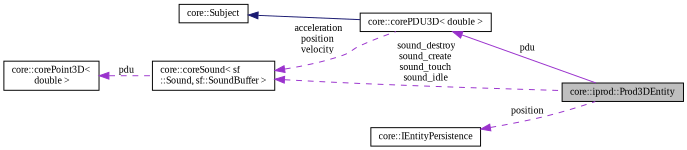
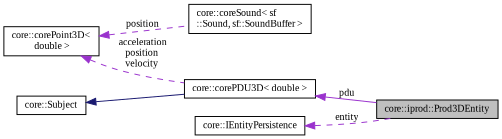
(342, 55) -> (136, 74)
(126, 70) -> (142, 24)
(423, 86) -> none
(527, 111) -> (346, 117)
